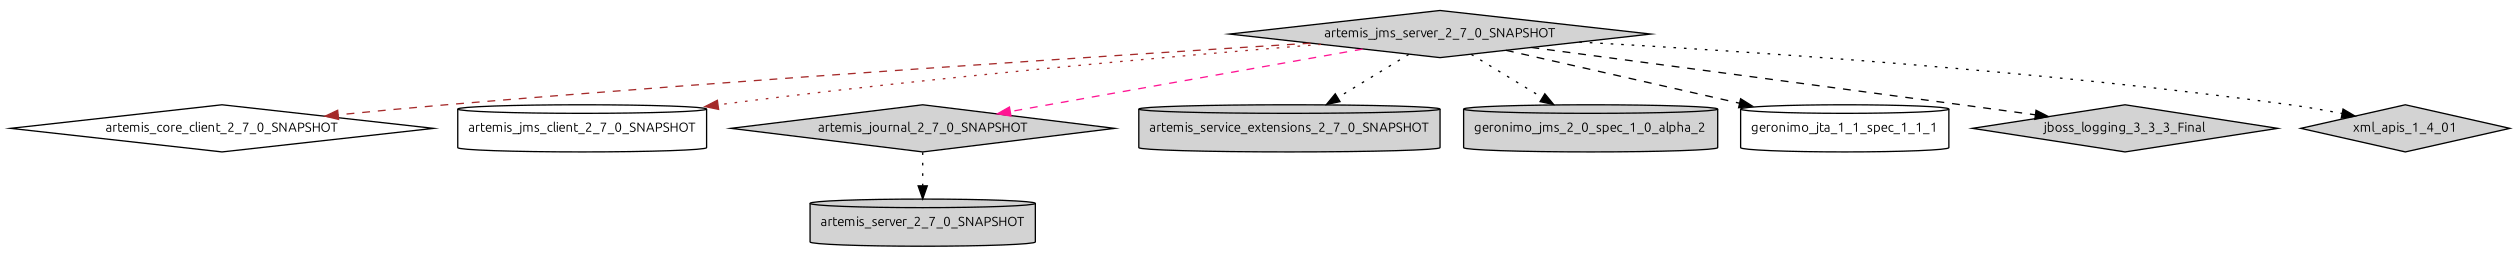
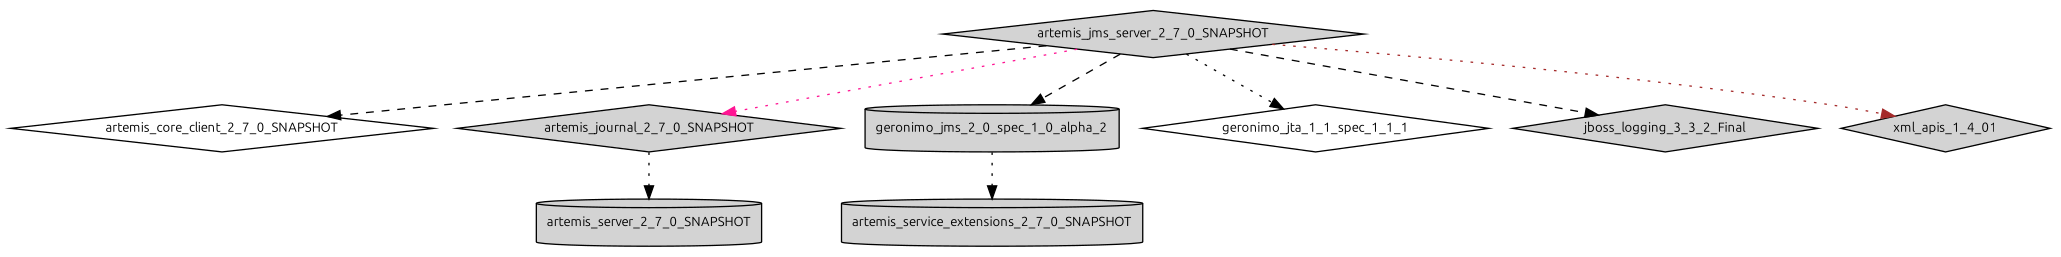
(1961, 69) -> (1578, 73)
(824, 76) -> (693, 80)
(1373, 76) -> (992, 169)
(1507, 76) -> (1082, 76)
(1623, 77) -> (1229, 78)
(1186, 80) -> (906, 80)
(582, 128) -> none
(1845, 128) -> (1316, 128)
(2125, 128) -> (1665, 128)
